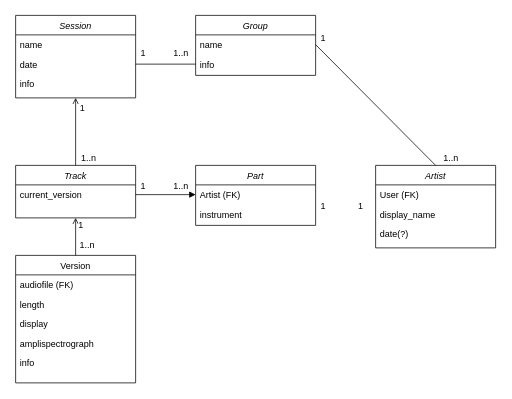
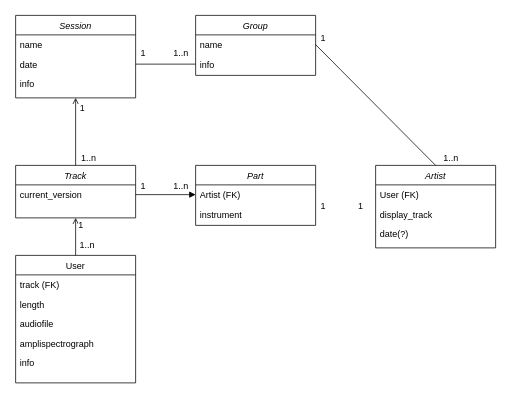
(407, 215) -> (410, 215)
(75, 266) -> (75, 266)
(50, 285) -> (44, 285)
(35, 324) -> (39, 324)
